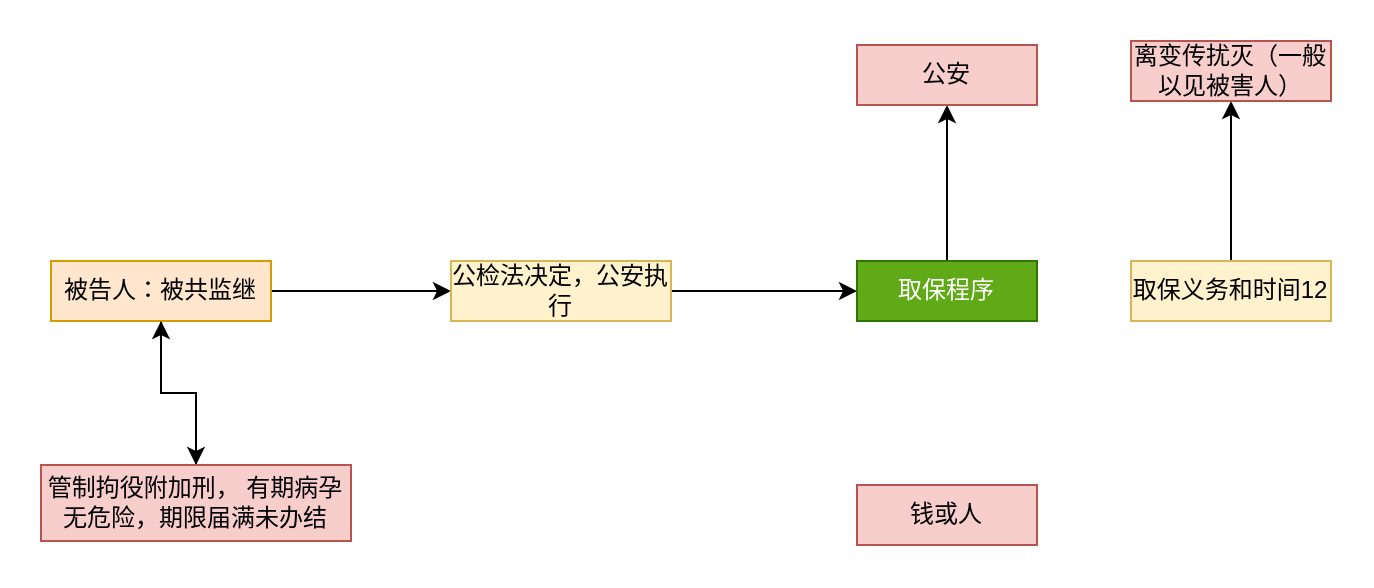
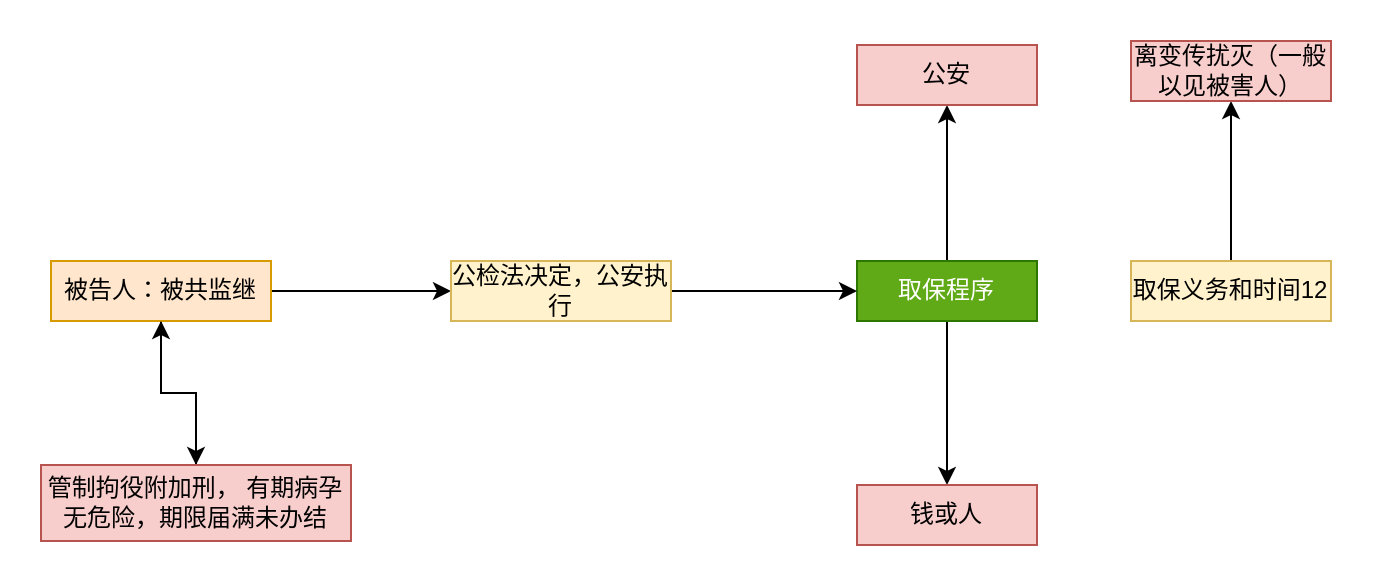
none -> (947, 396)
